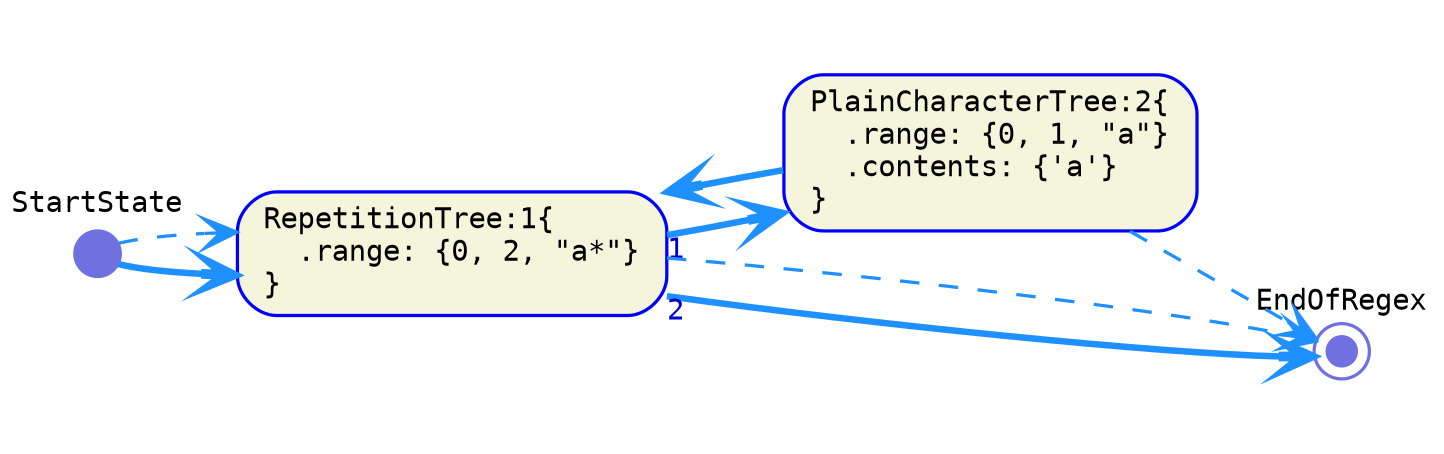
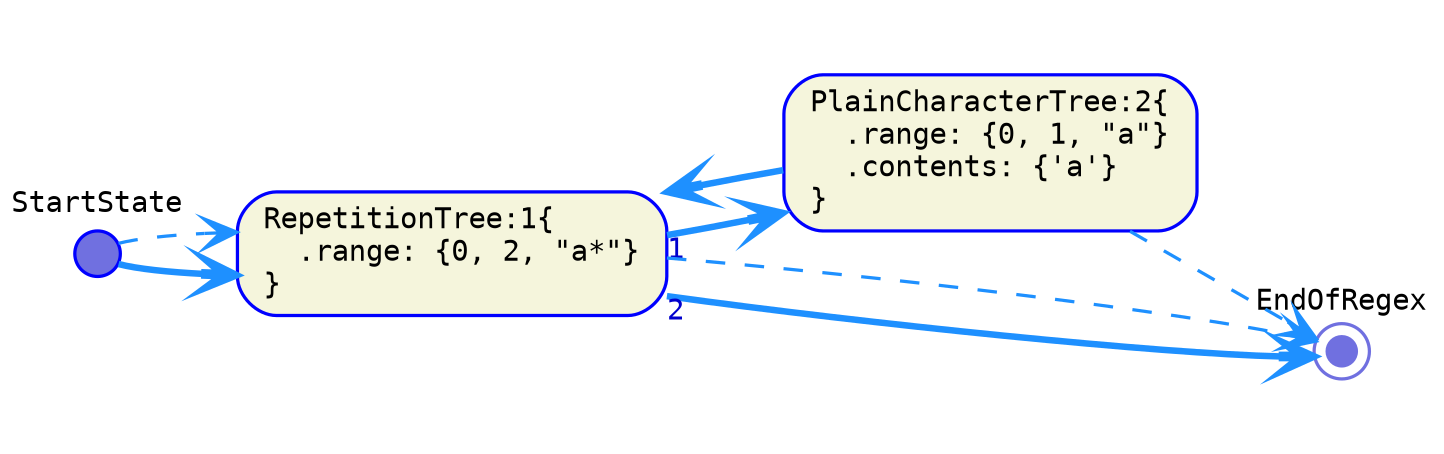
(98, 254) -> (98, 254)
